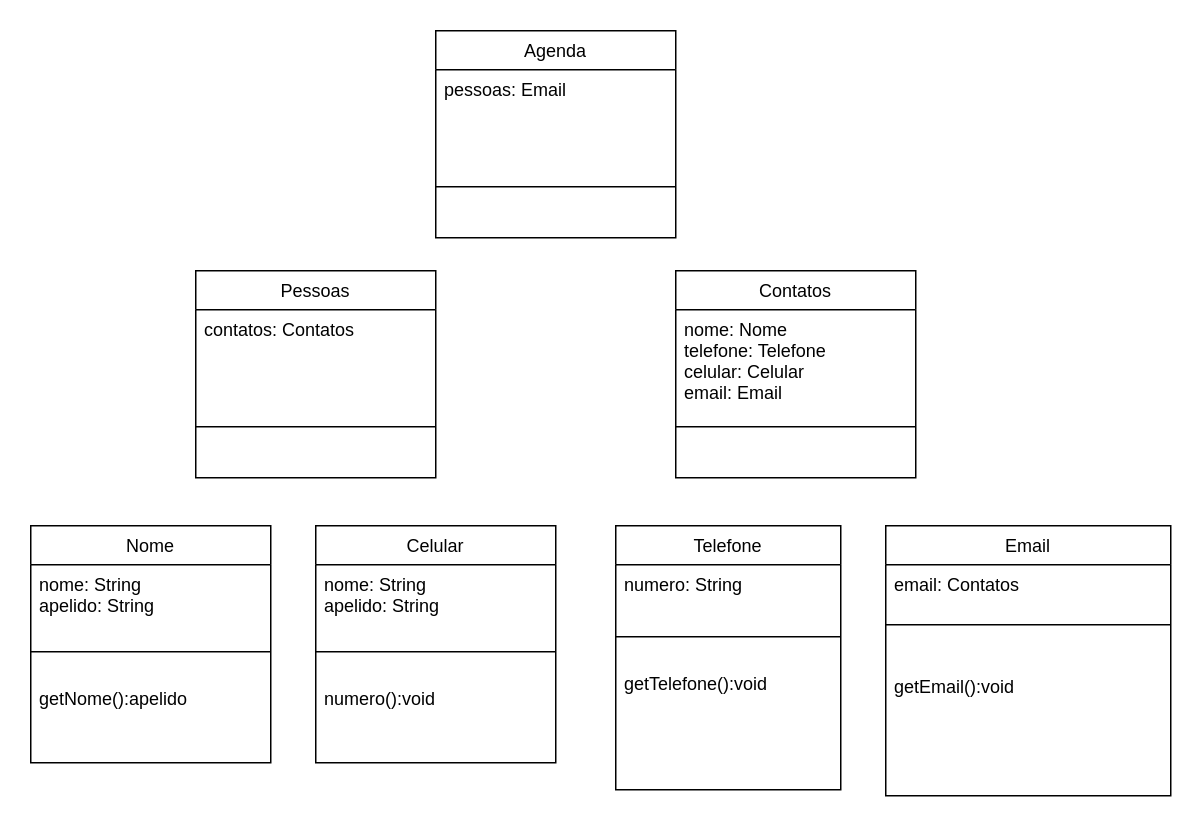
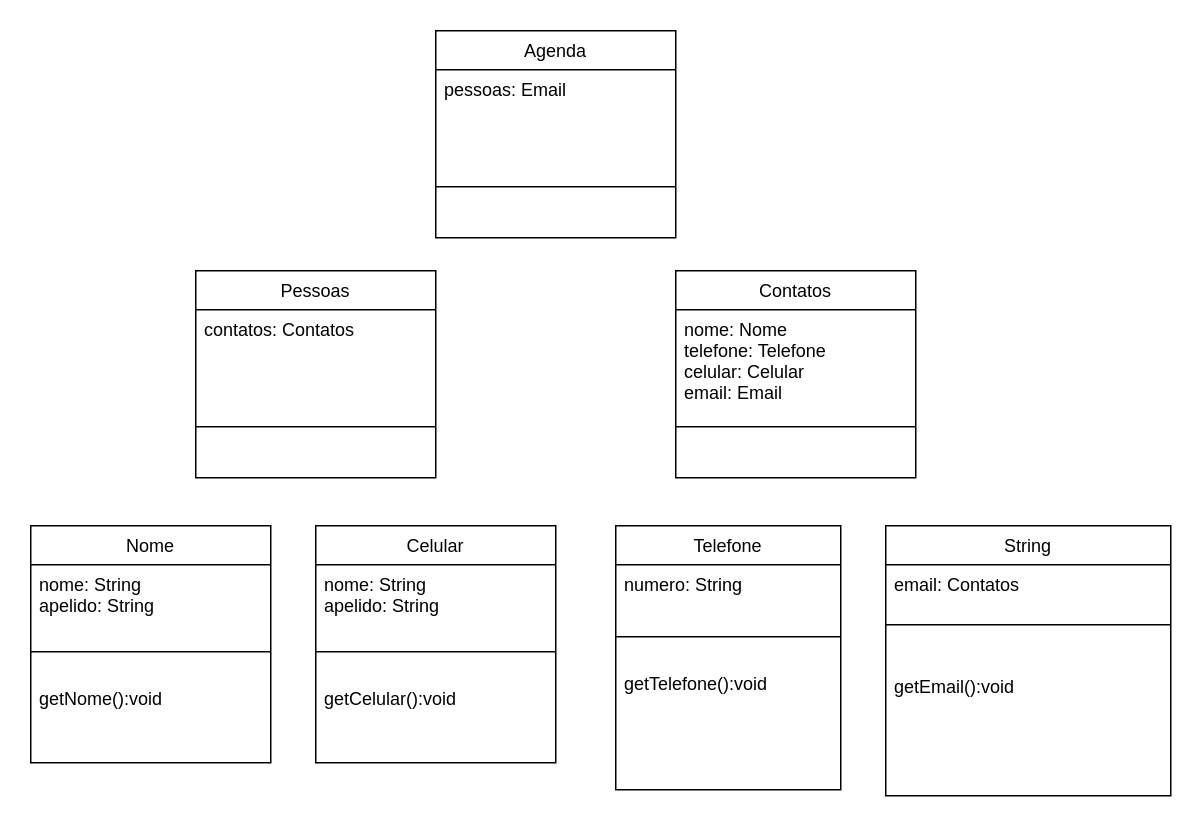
(1028, 546) -> (1028, 546)
(118, 699) -> (105, 699)
(385, 699) -> (400, 699)
